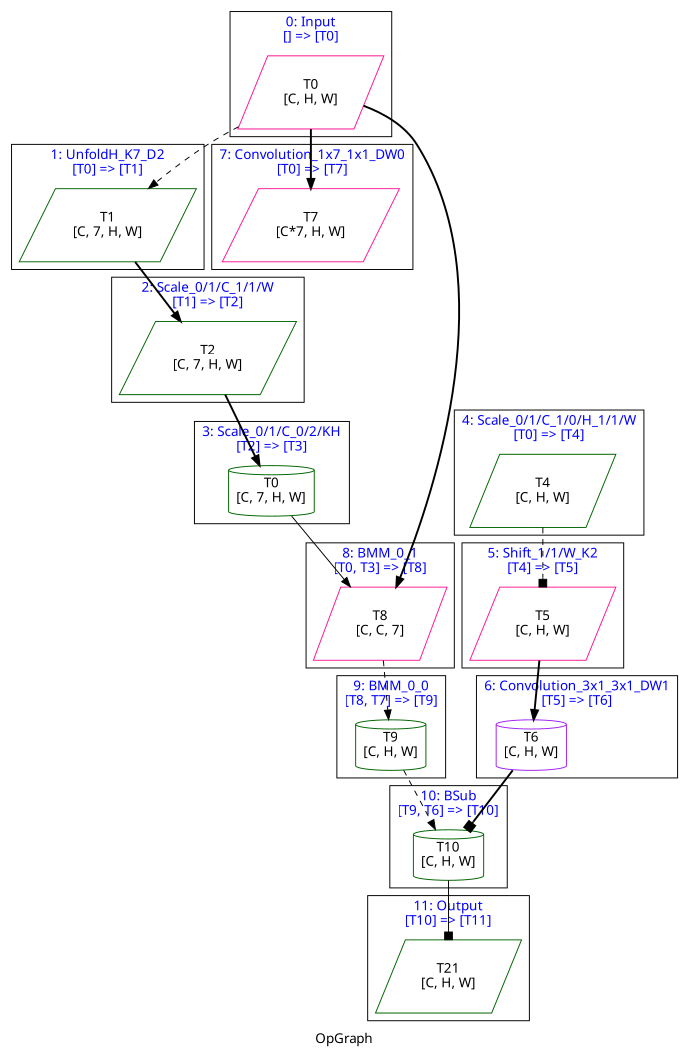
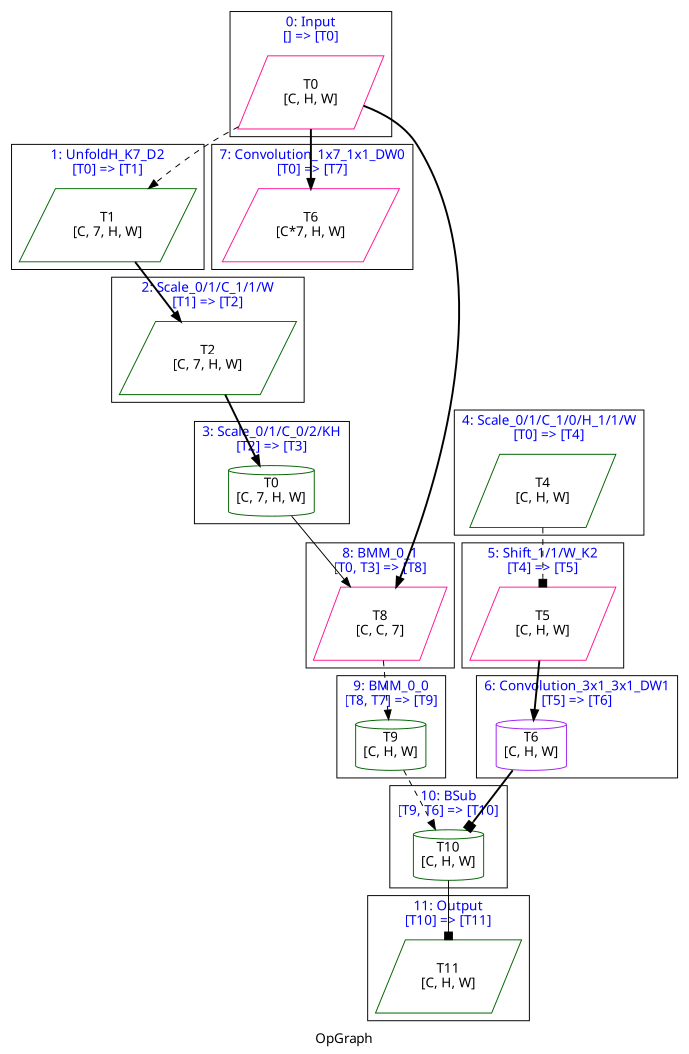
(311, 225) -> (311, 225)
(449, 976) -> (449, 976)
